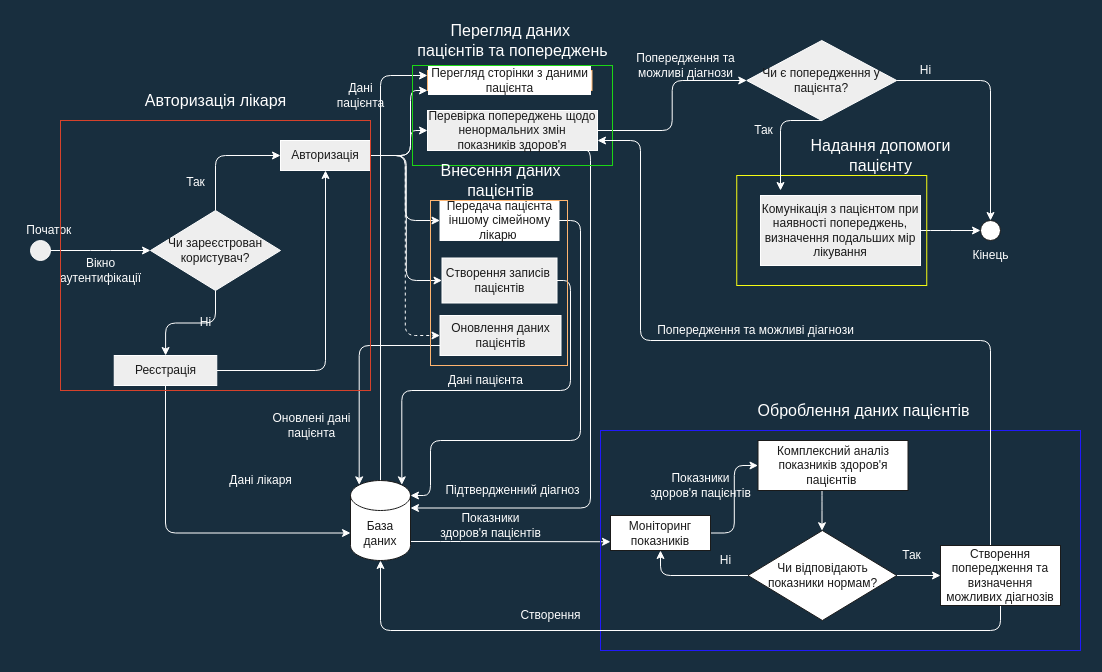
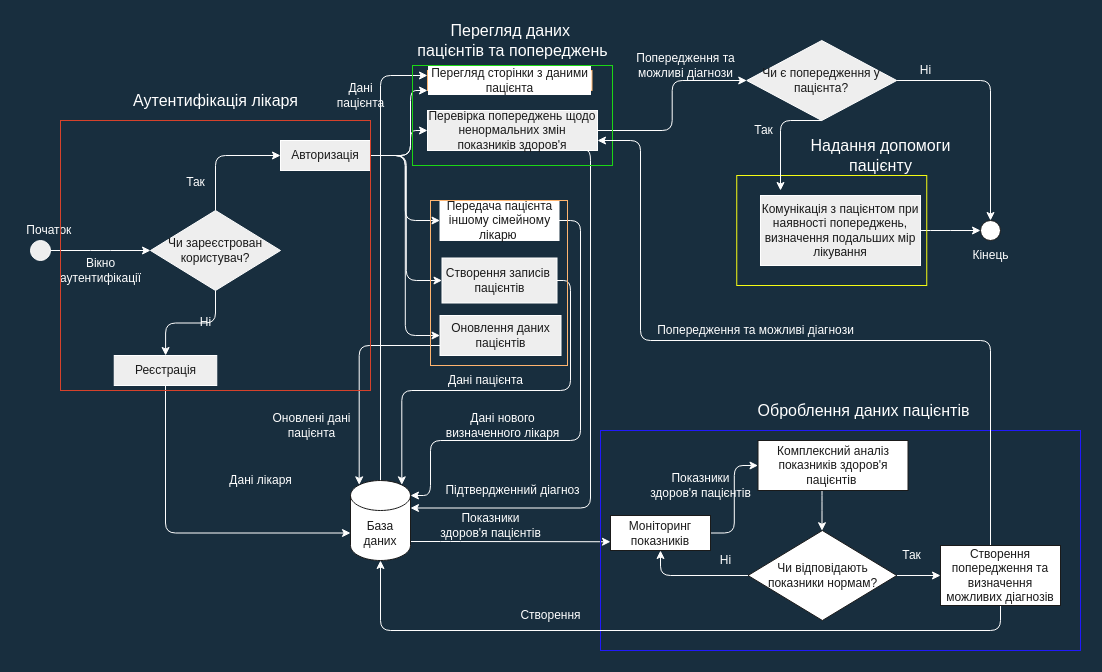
(216, 101) -> (216, 101)
(501, 181) -> none
(405, 314) -> (405, 314)
(326, 323) -> none
none -> (503, 426)
